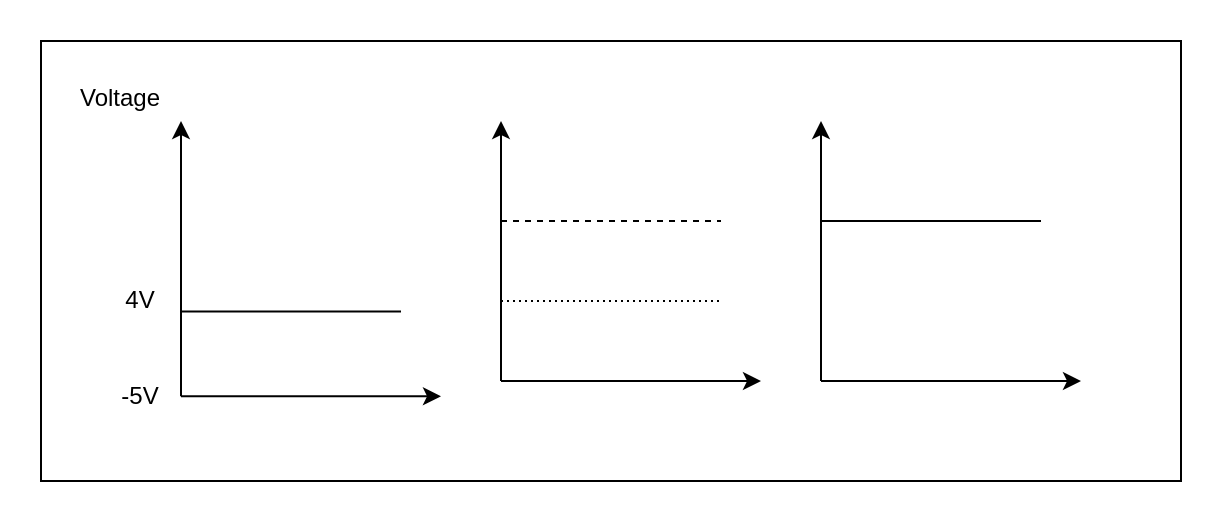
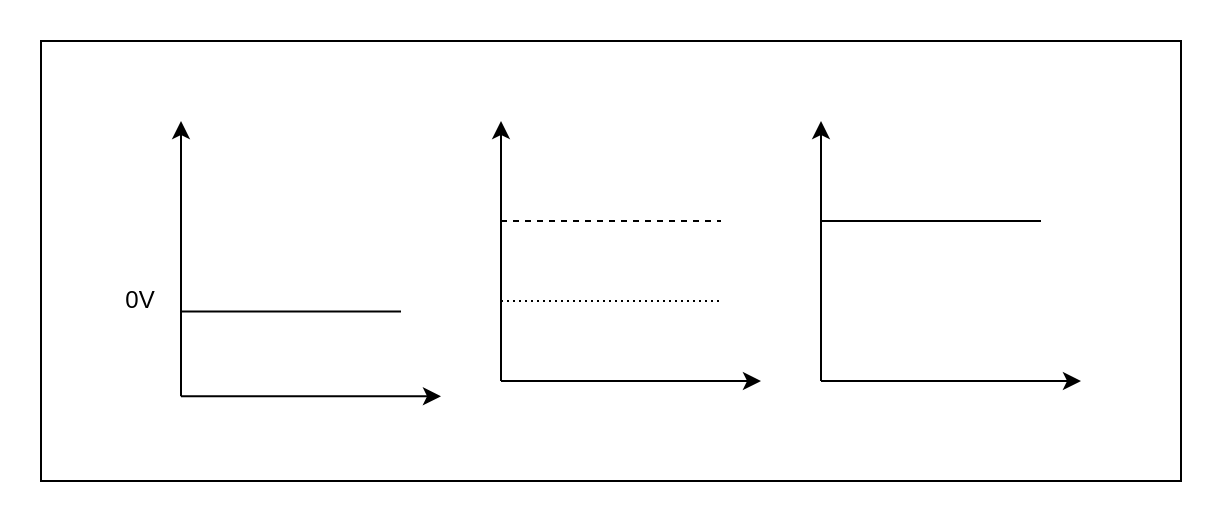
(121, 100) -> none
(141, 301) -> (141, 301)
(141, 396) -> none
